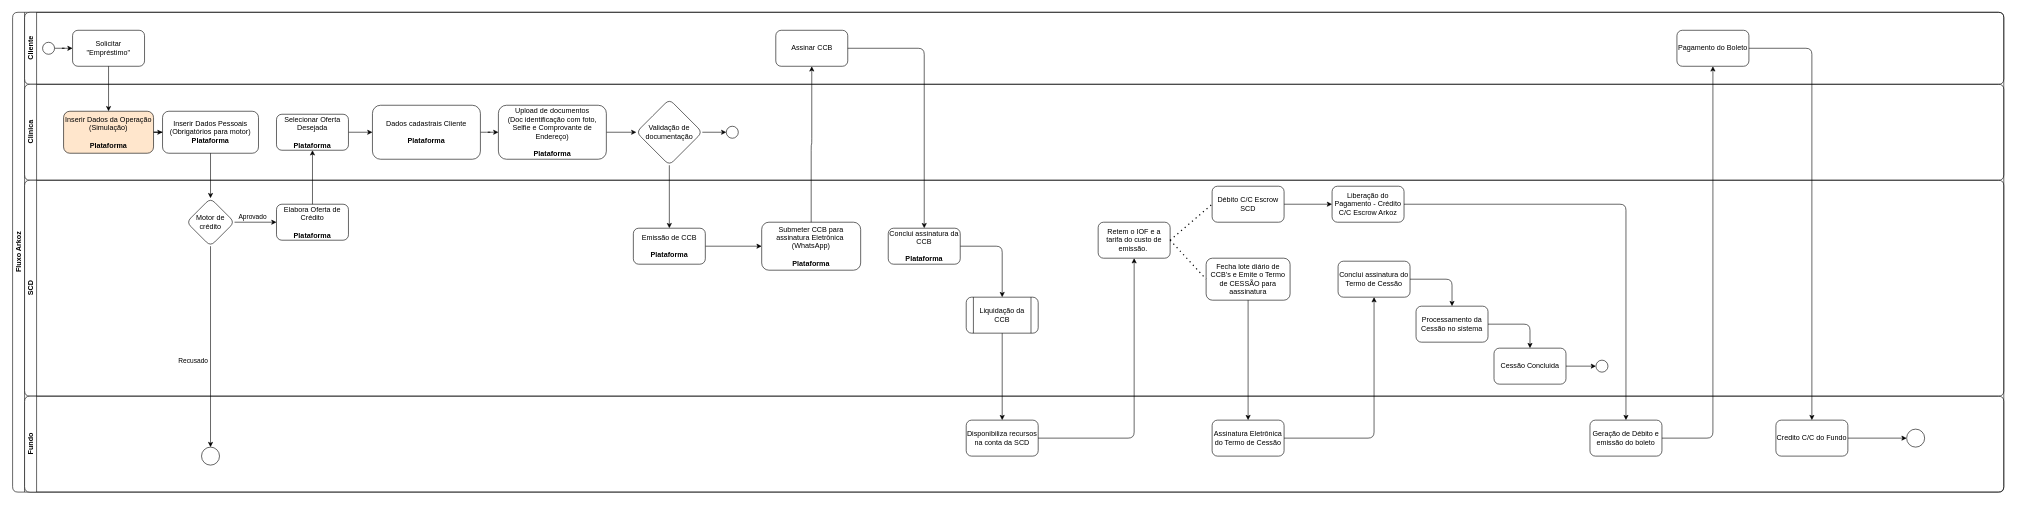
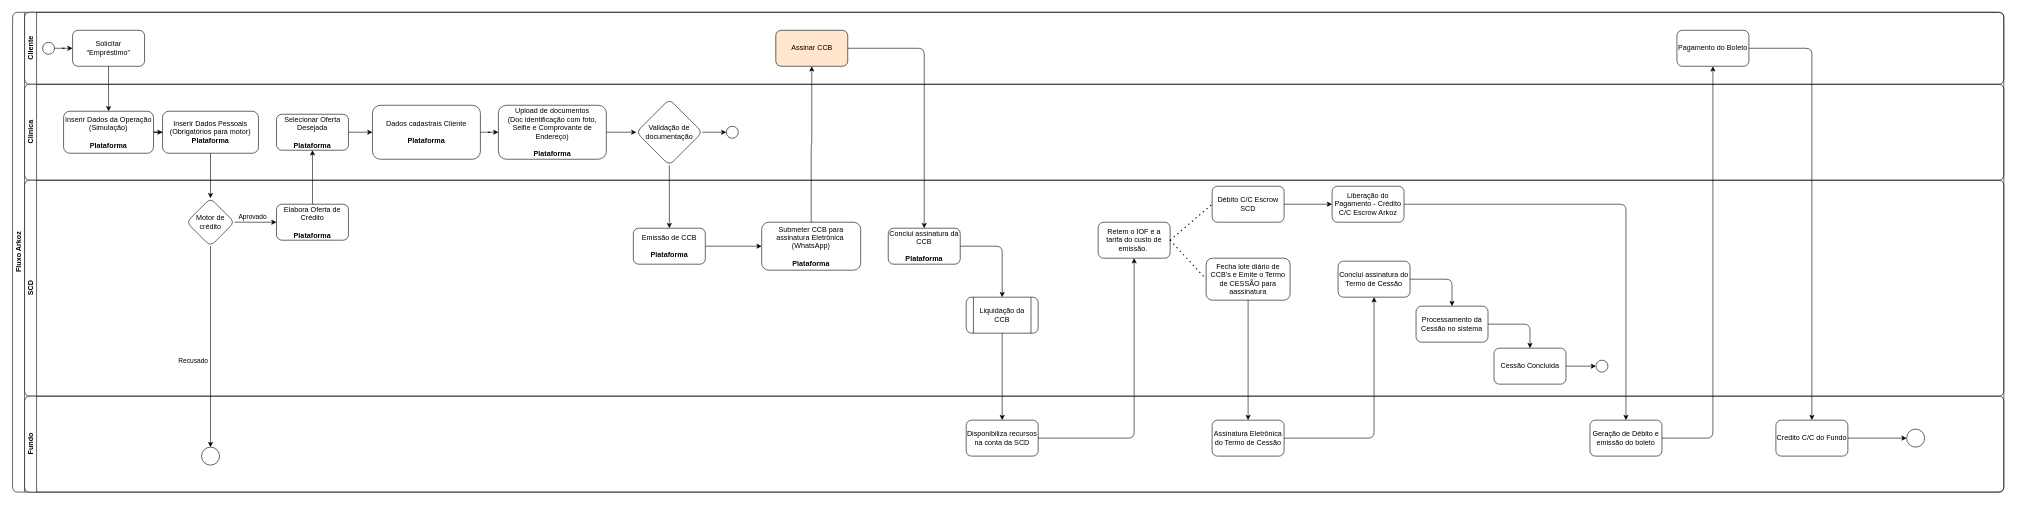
(812, 48) -> (812, 48)
(108, 132) -> (108, 132)
